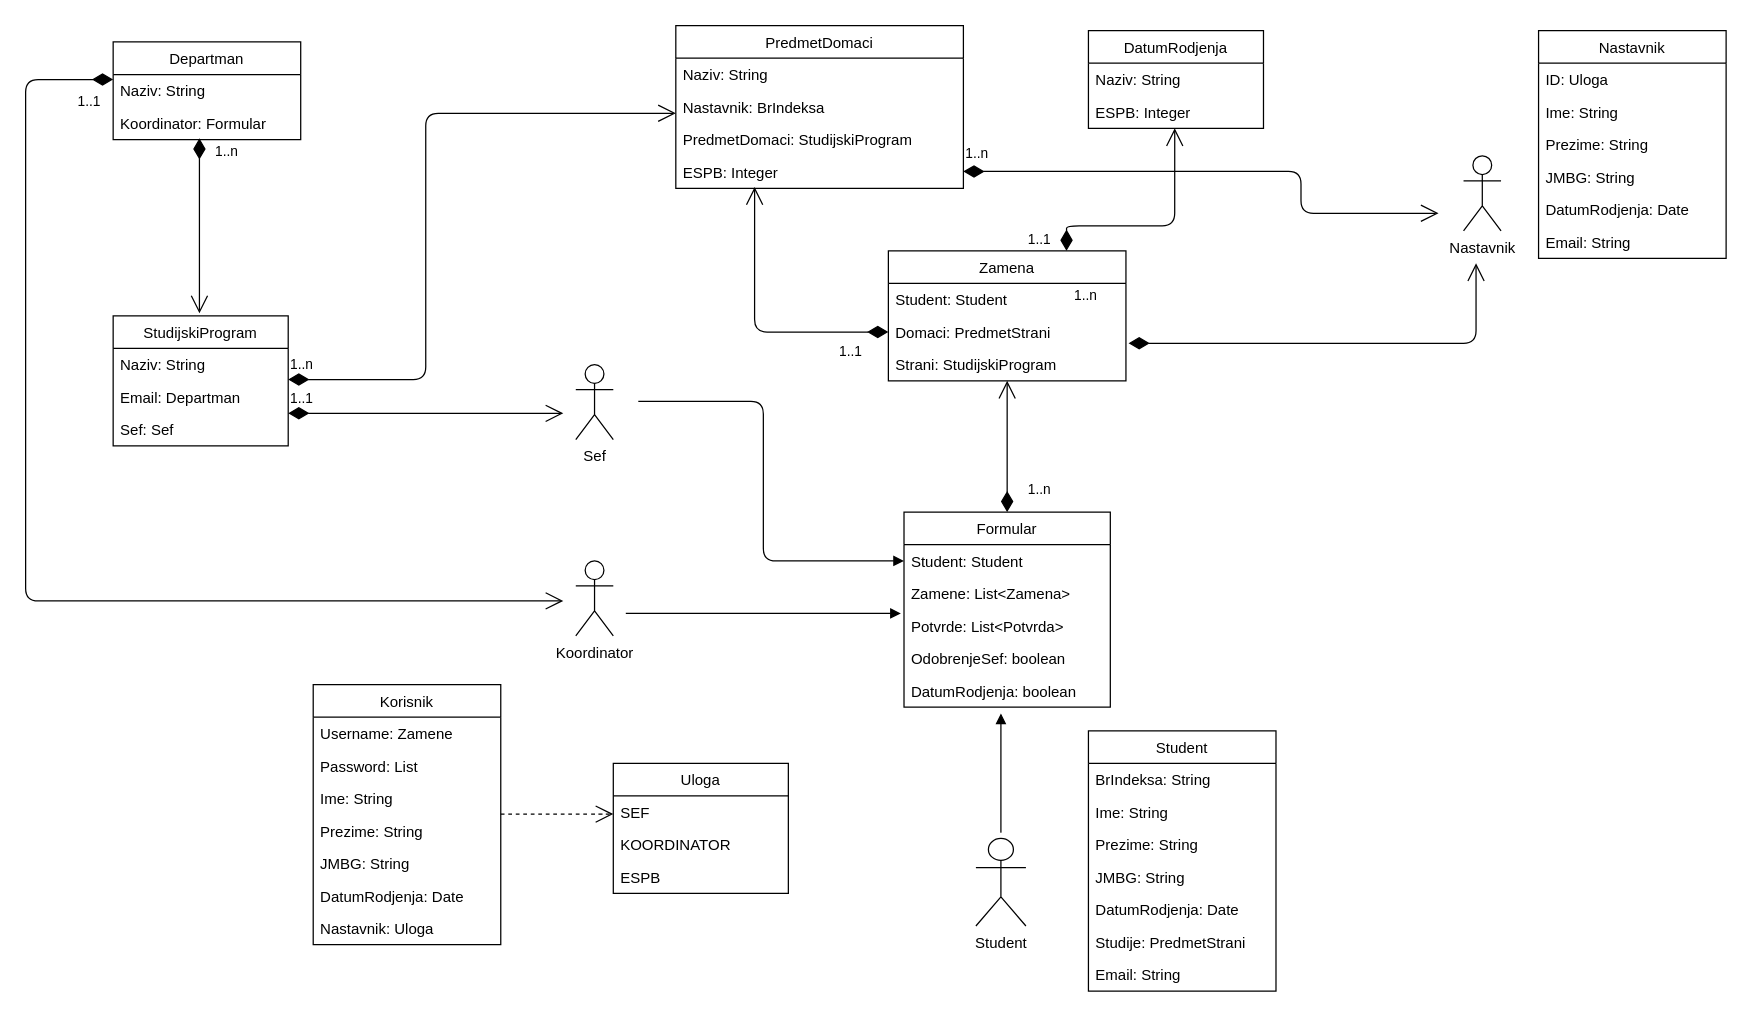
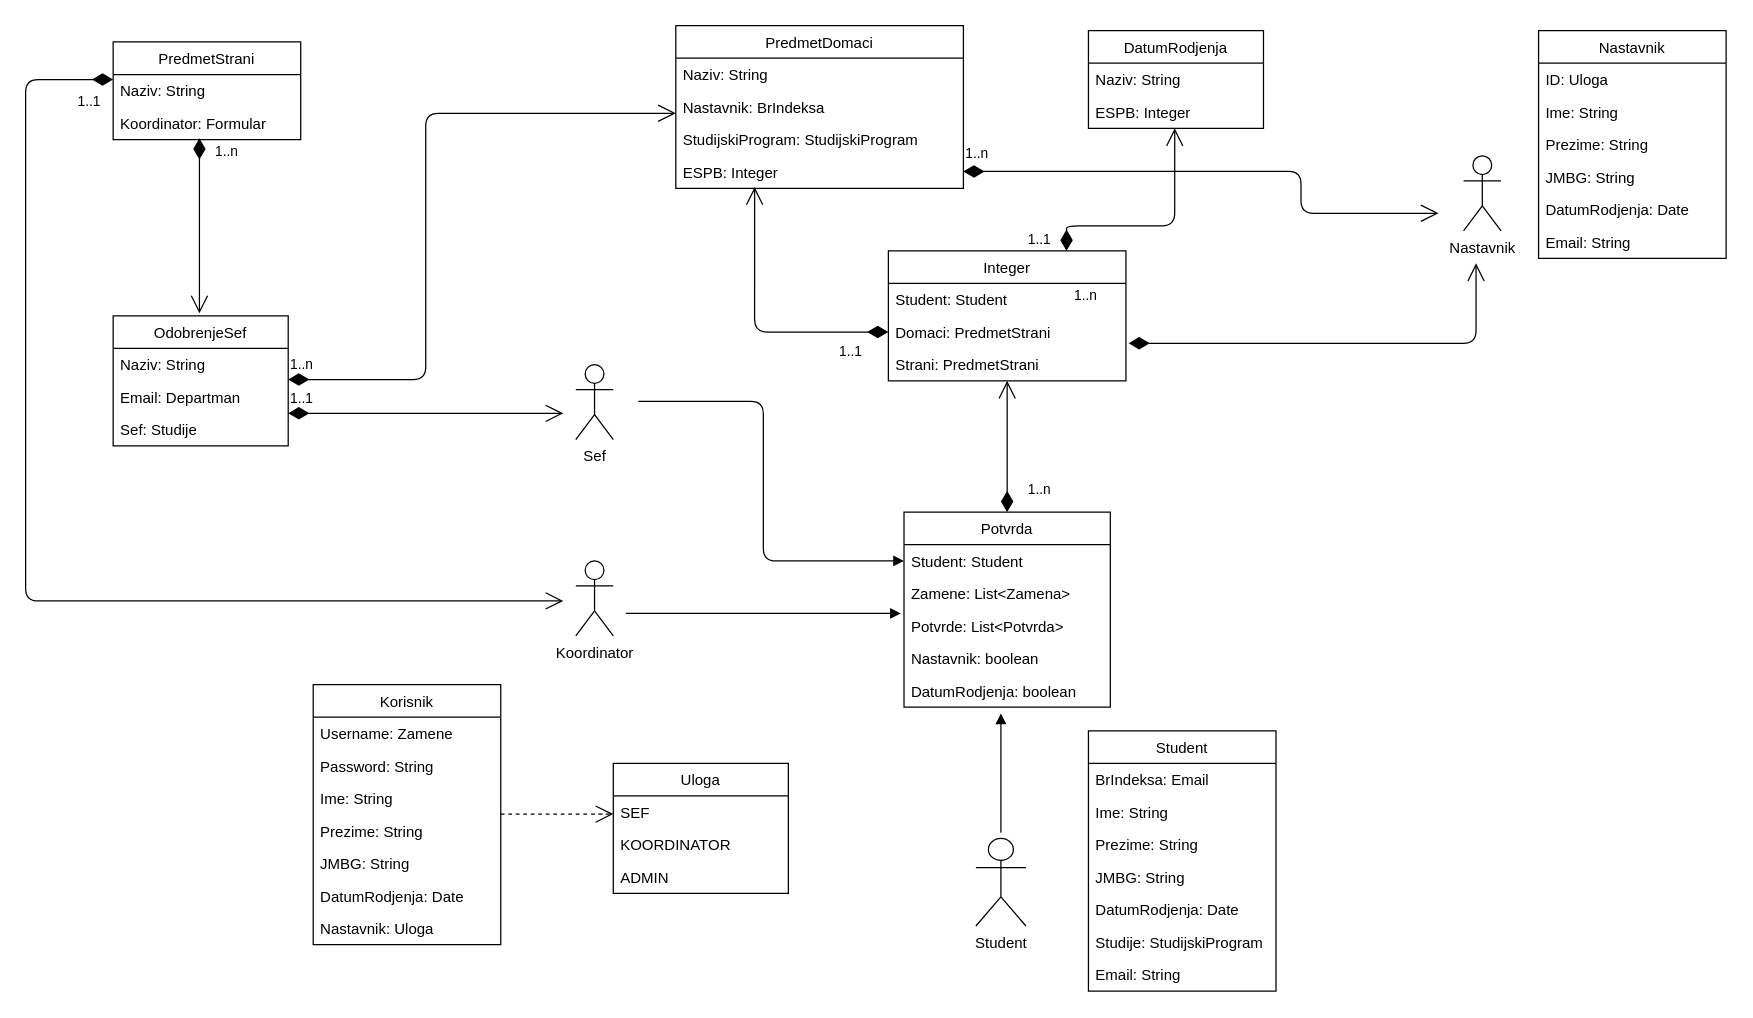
(206, 59) -> (206, 59)
(803, 140) -> (814, 140)
(1006, 268) -> (1006, 268)
(200, 333) -> (200, 333)
(986, 365) -> (975, 365)
(150, 430) -> (165, 430)
(1006, 529) -> (1006, 529)
(993, 659) -> (978, 659)
(373, 766) -> (381, 766)
(1161, 780) -> (1154, 780)
(637, 878) -> (641, 878)
(1180, 943) -> (1190, 943)
